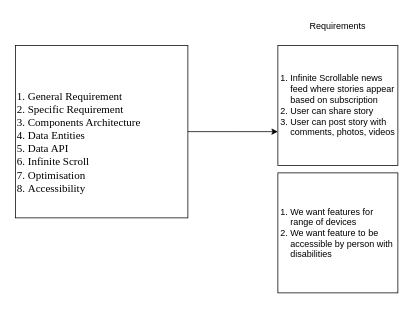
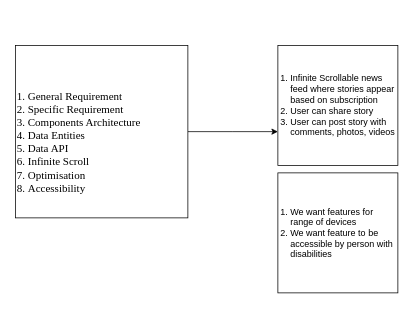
(338, 27) -> none
